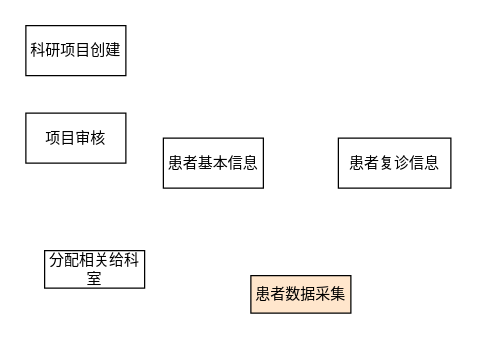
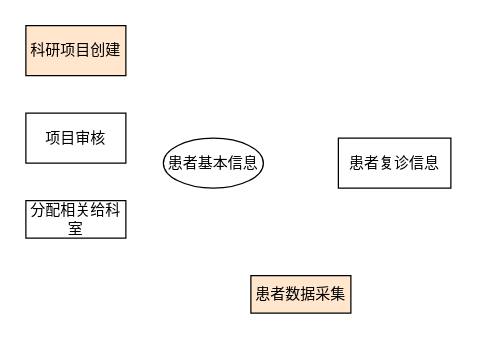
(76, 51) -> (76, 51)
(213, 163) -> (213, 163)
(94, 269) -> (76, 219)
